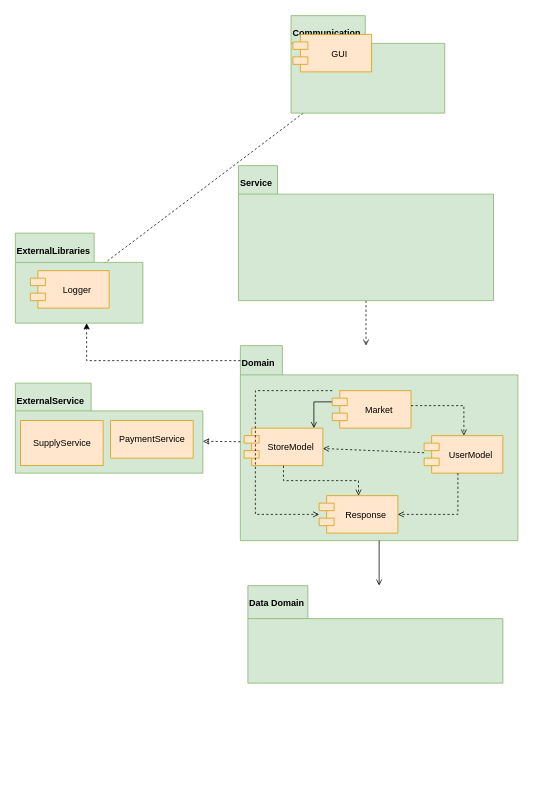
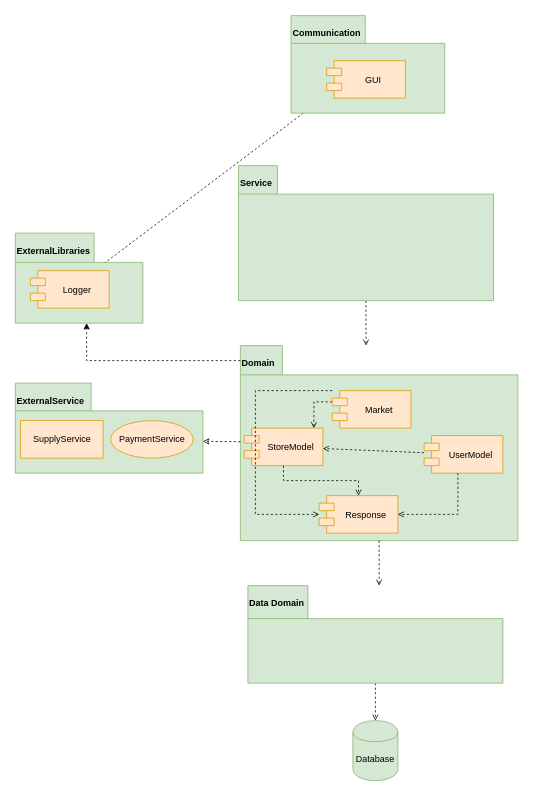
(332, 53) -> (366, 79)
(314, 405) -> (314, 405)
(452, 405) -> none
(152, 439) -> (152, 439)
(62, 443) -> (62, 439)
(379, 561) -> (379, 561)
none -> (375, 700)
none -> (375, 750)
